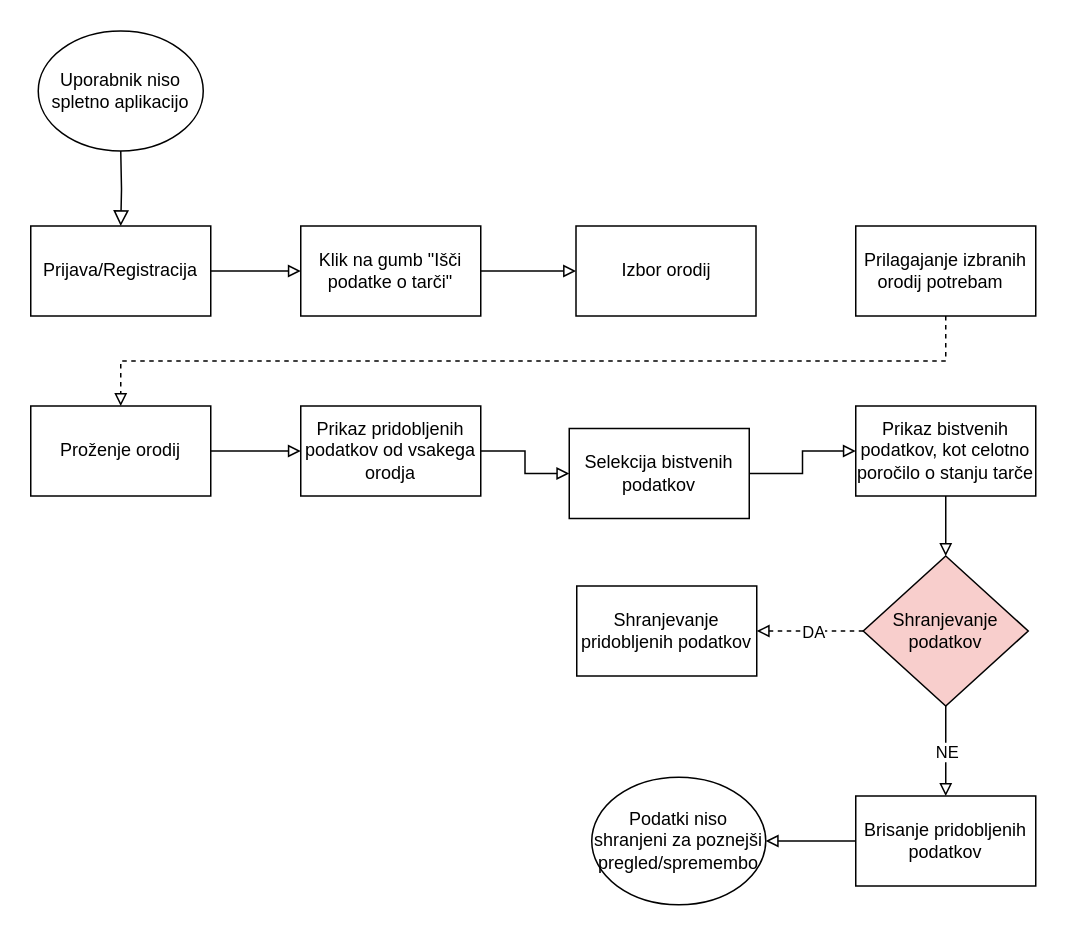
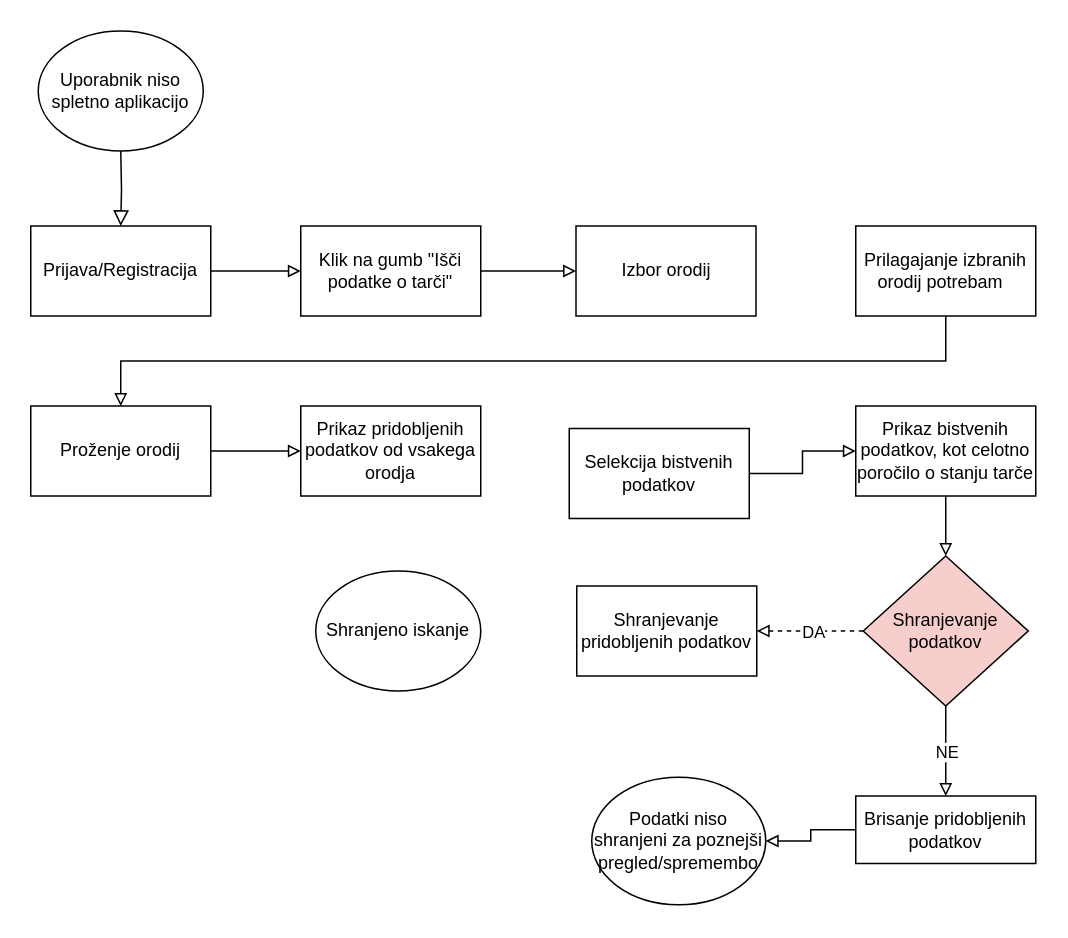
(540, 361) -> (540, 361)
(525, 456) -> none
none -> (398, 631)
(946, 841) -> (946, 830)
